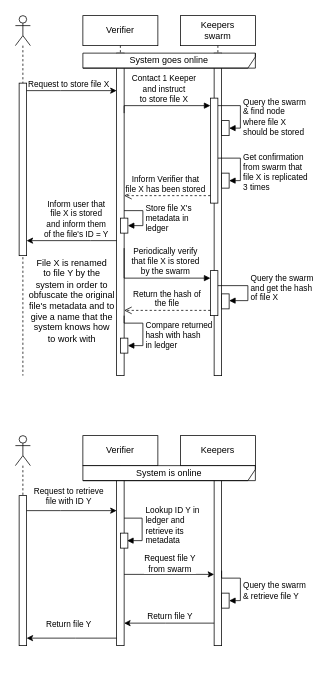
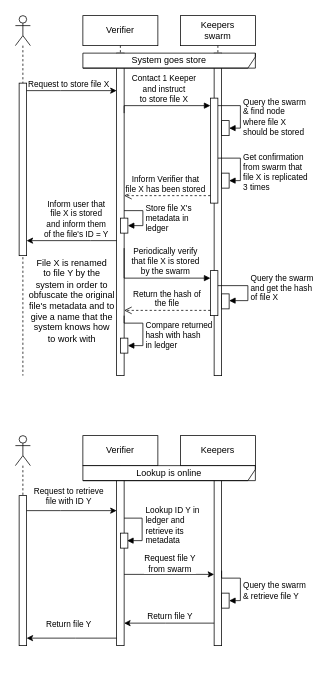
(169, 60) -> (169, 60)
(169, 473) -> (169, 473)
